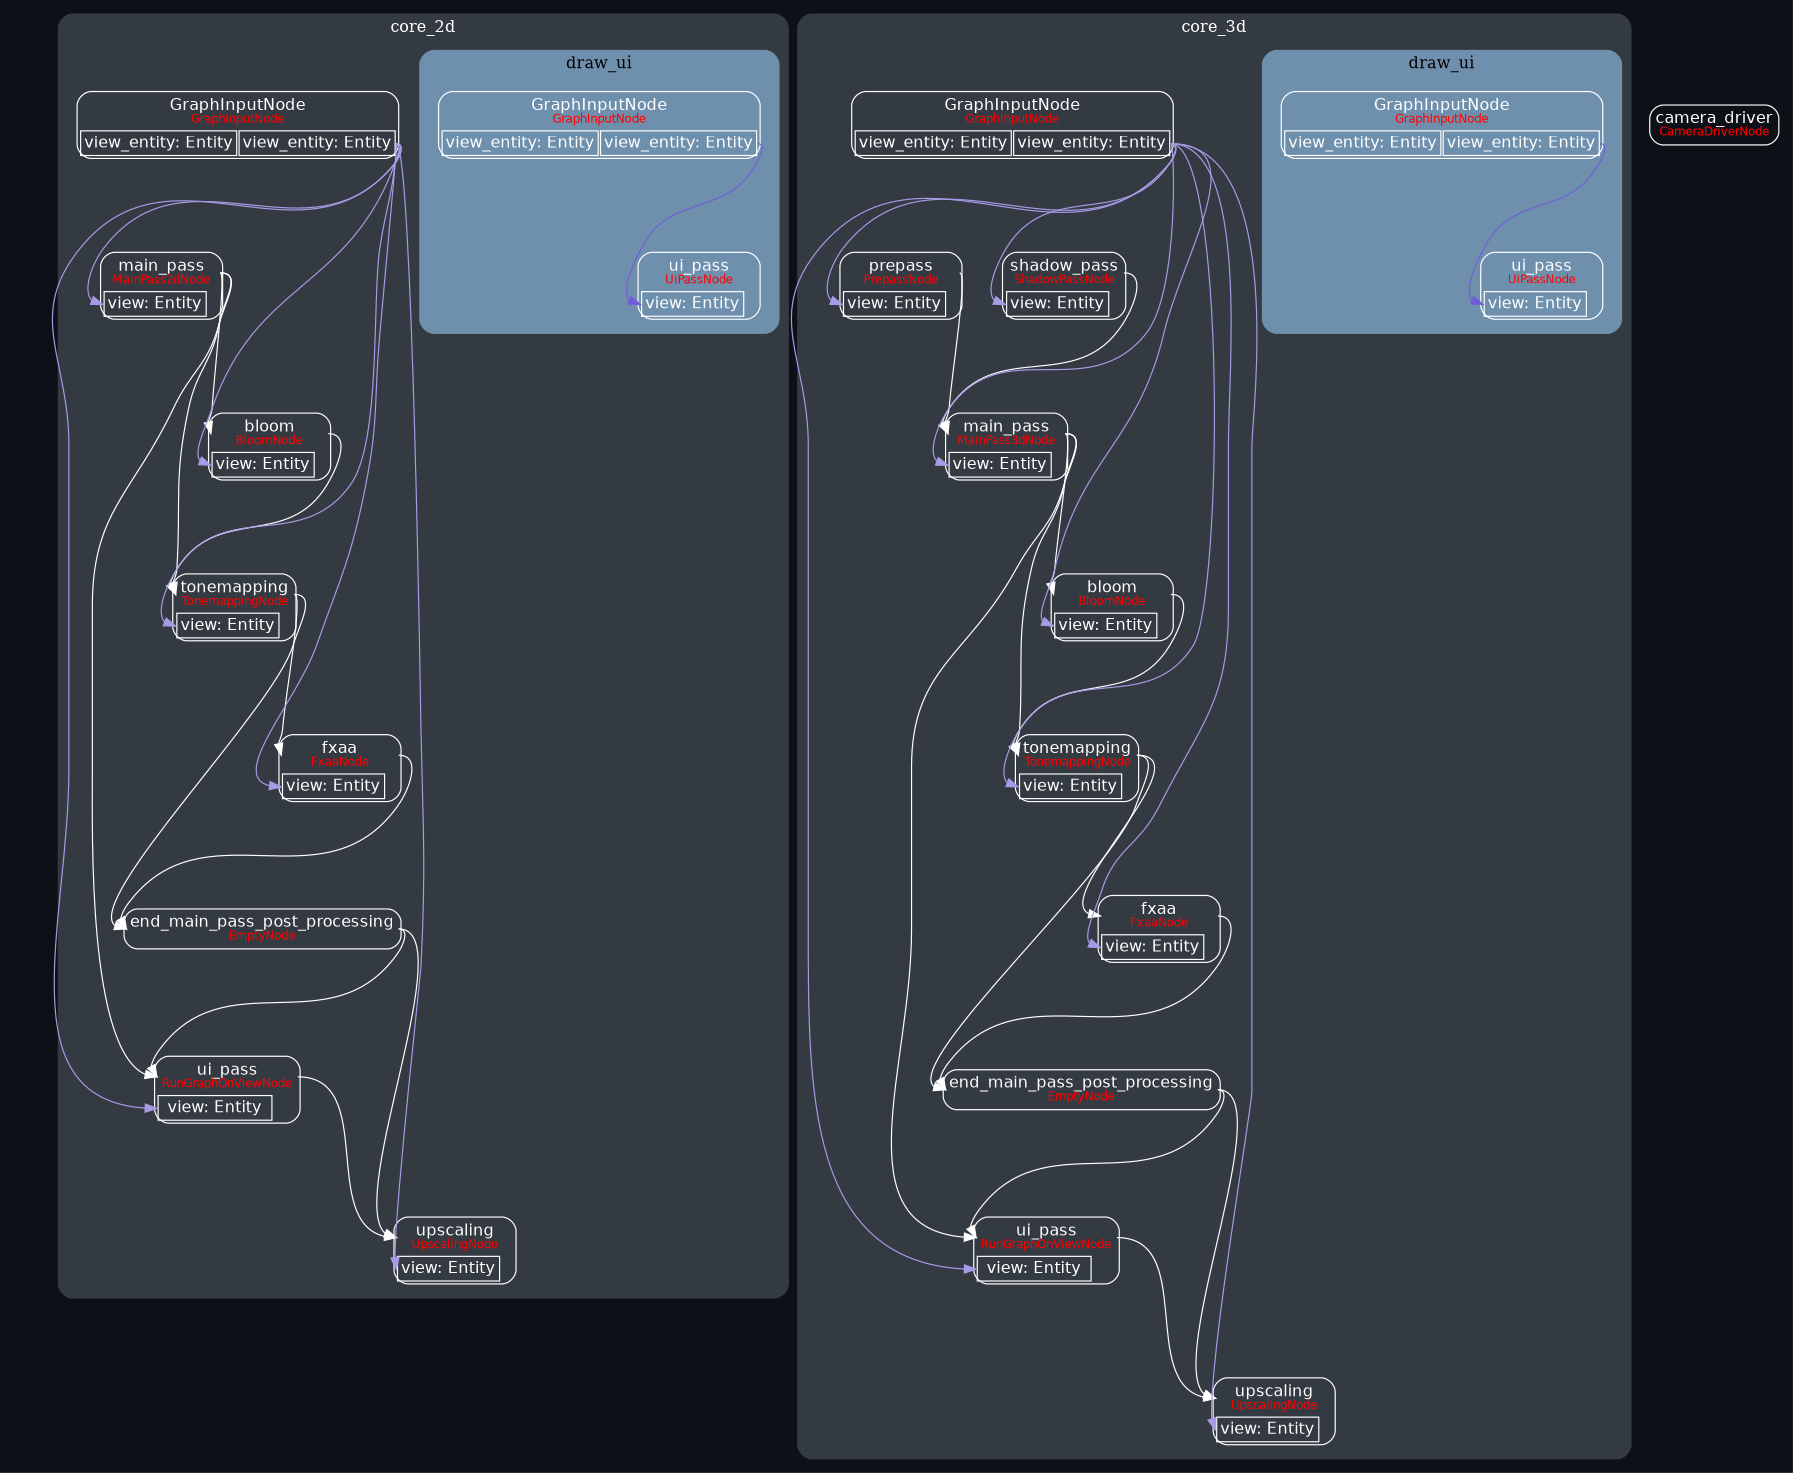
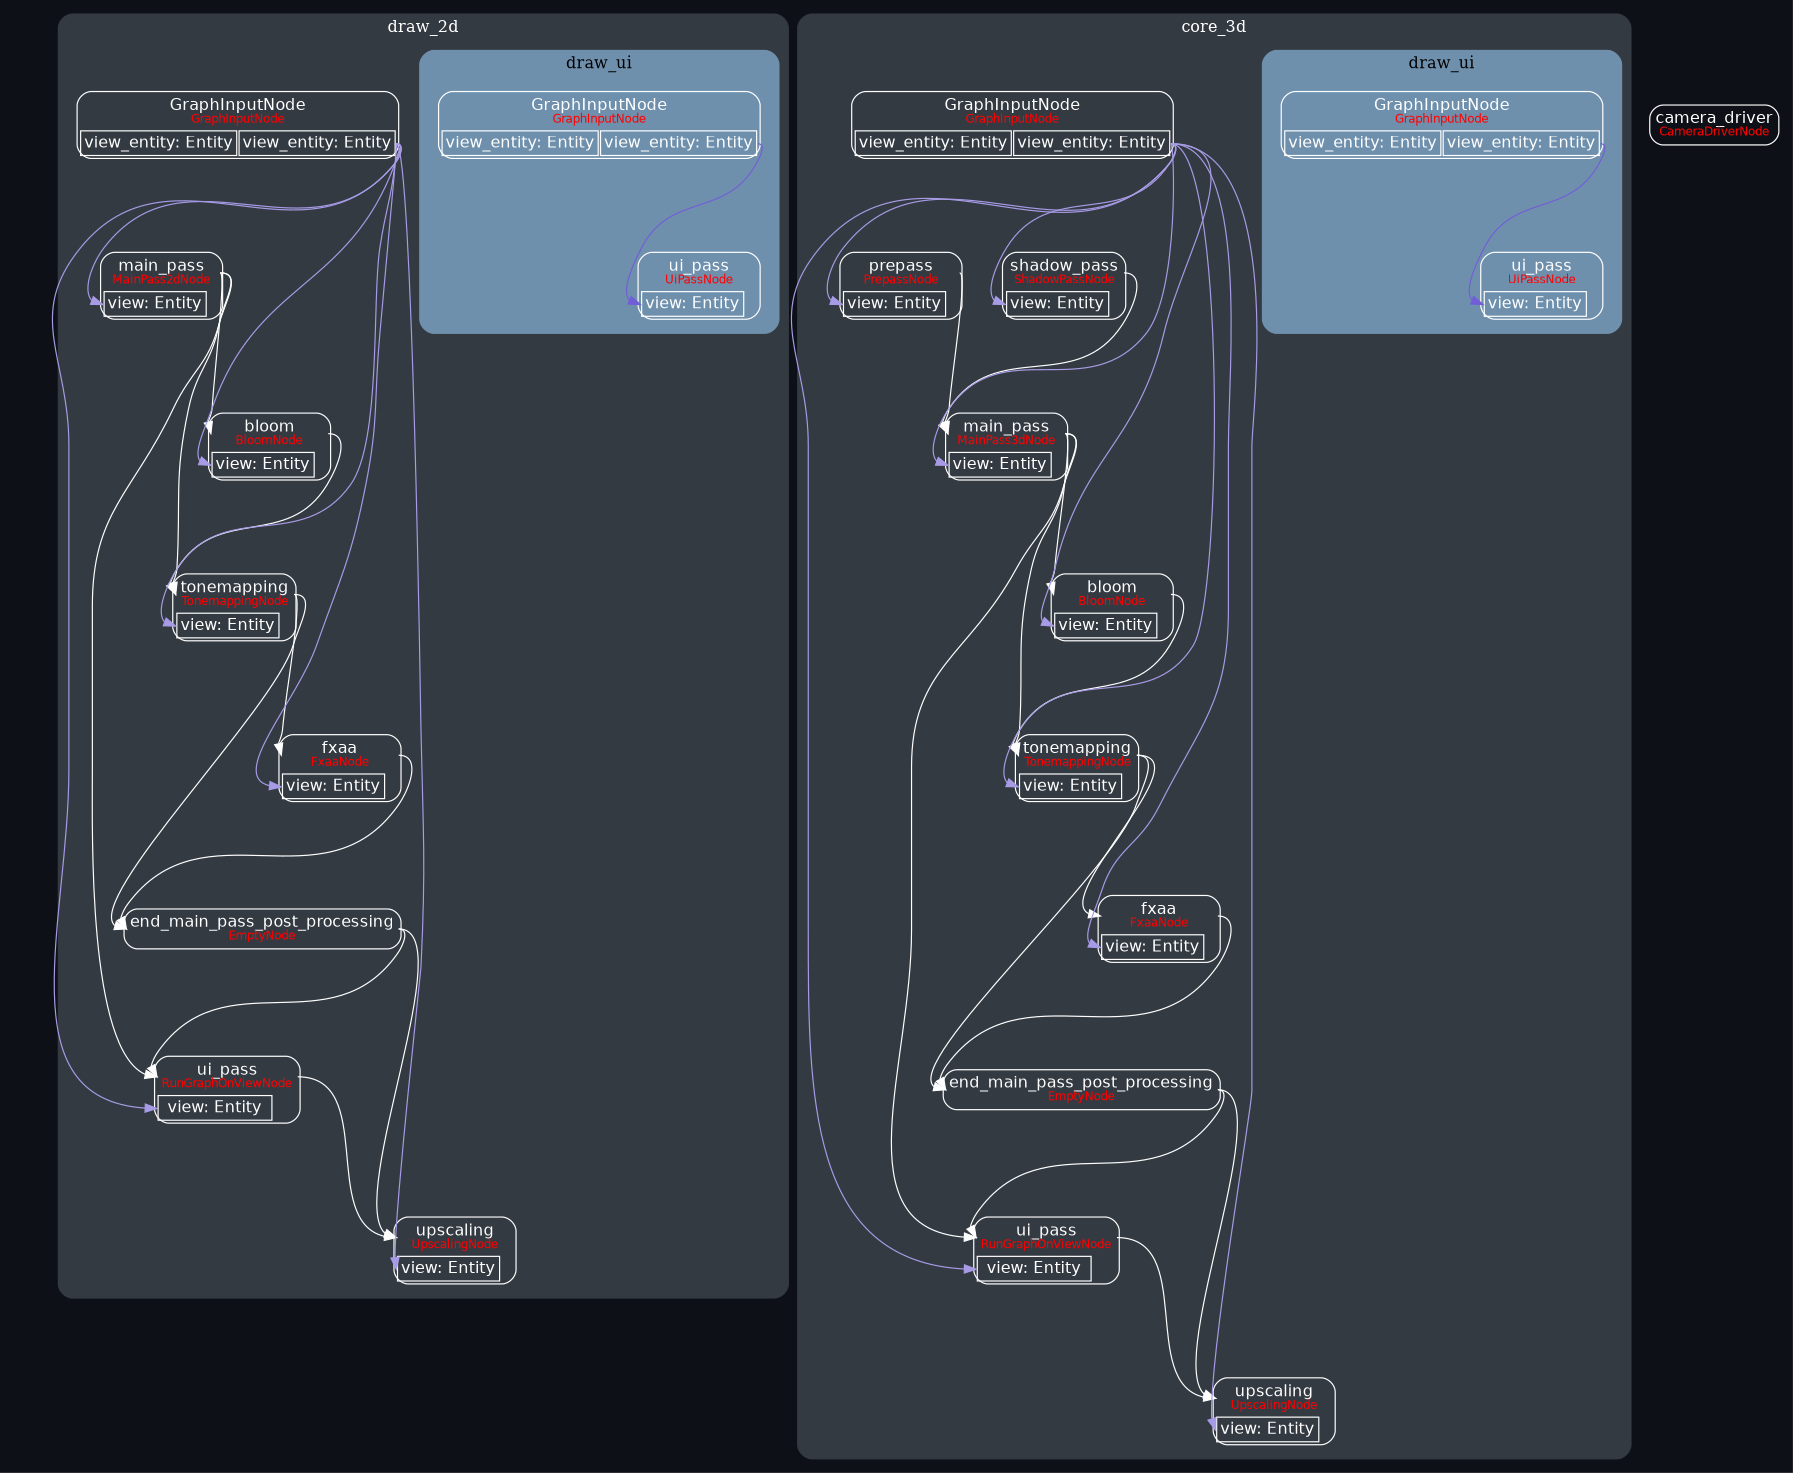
(423, 28) -> (423, 28)
